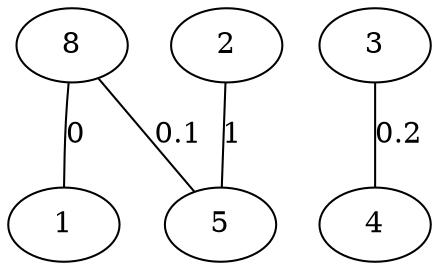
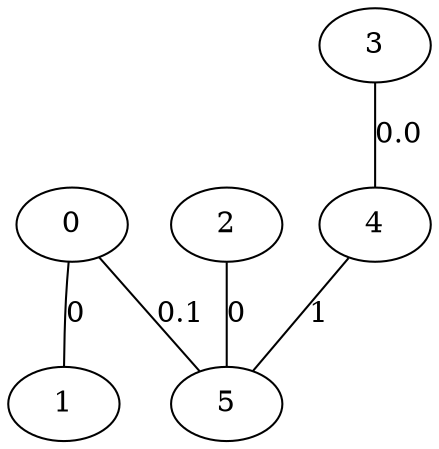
(72, 45) -> (72, 225)
(233, 135) -> (237, 314)
(399, 135) -> (399, 135)
none -> (301, 314)
